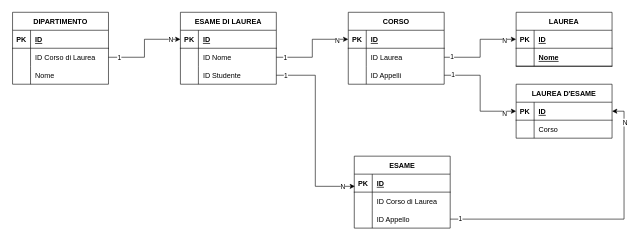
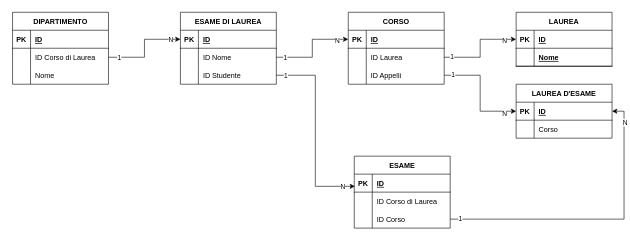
(394, 220) -> (392, 220)
